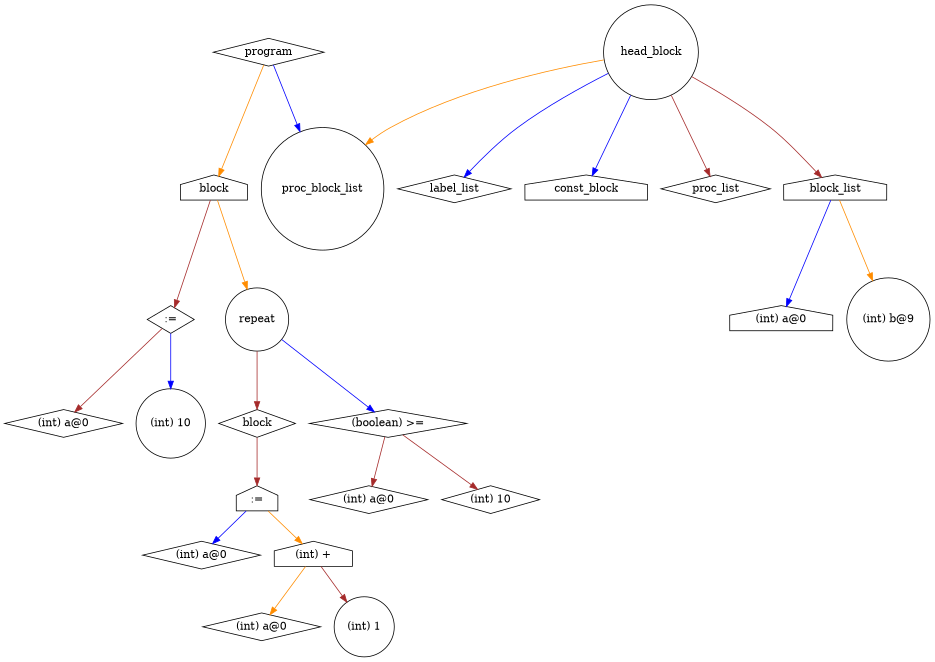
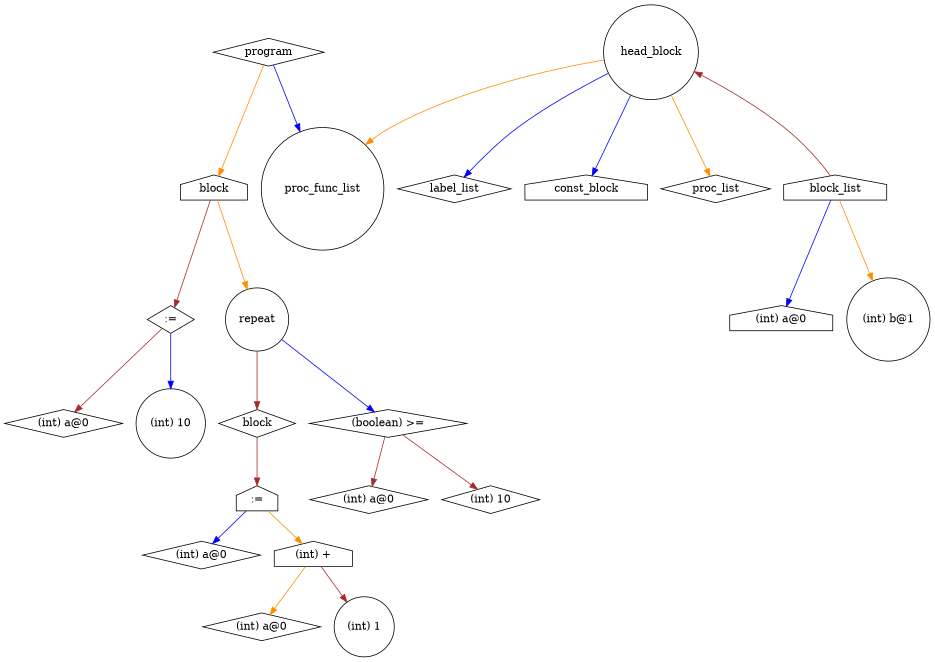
(758, 119) -> (772, 118)
(689, 132) -> (689, 132)
(323, 189) -> (323, 189)
(888, 319) -> (888, 319)
